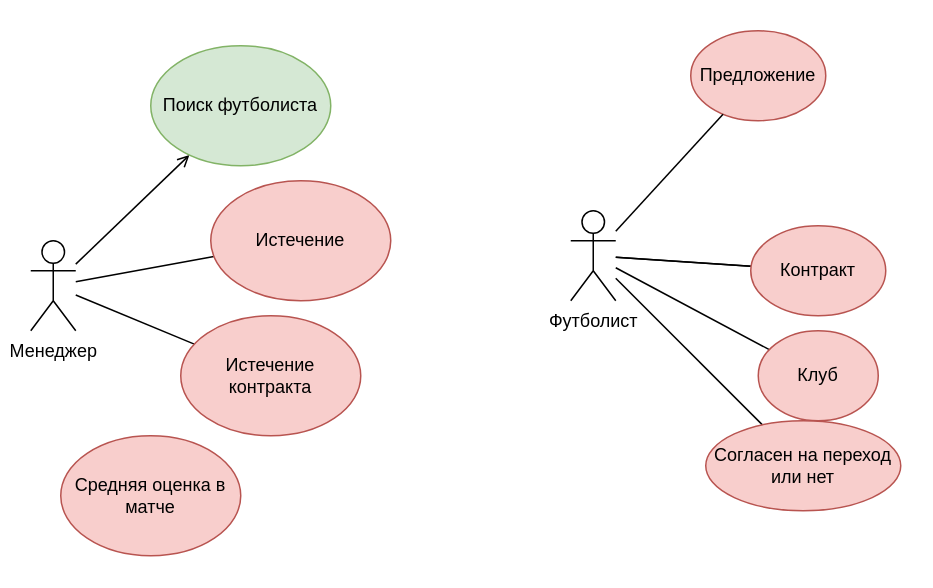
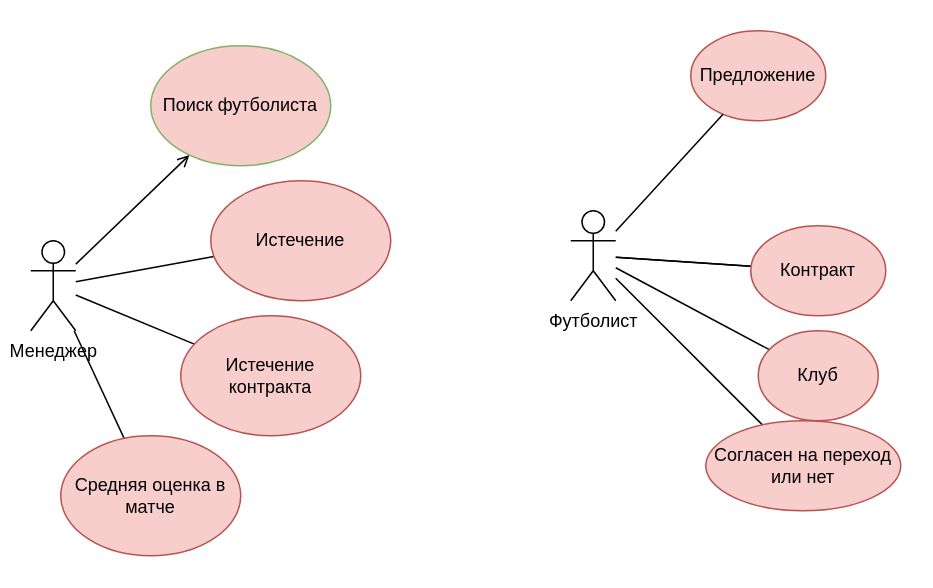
(241, 106) -> (241, 106)
none -> (99, 385)
